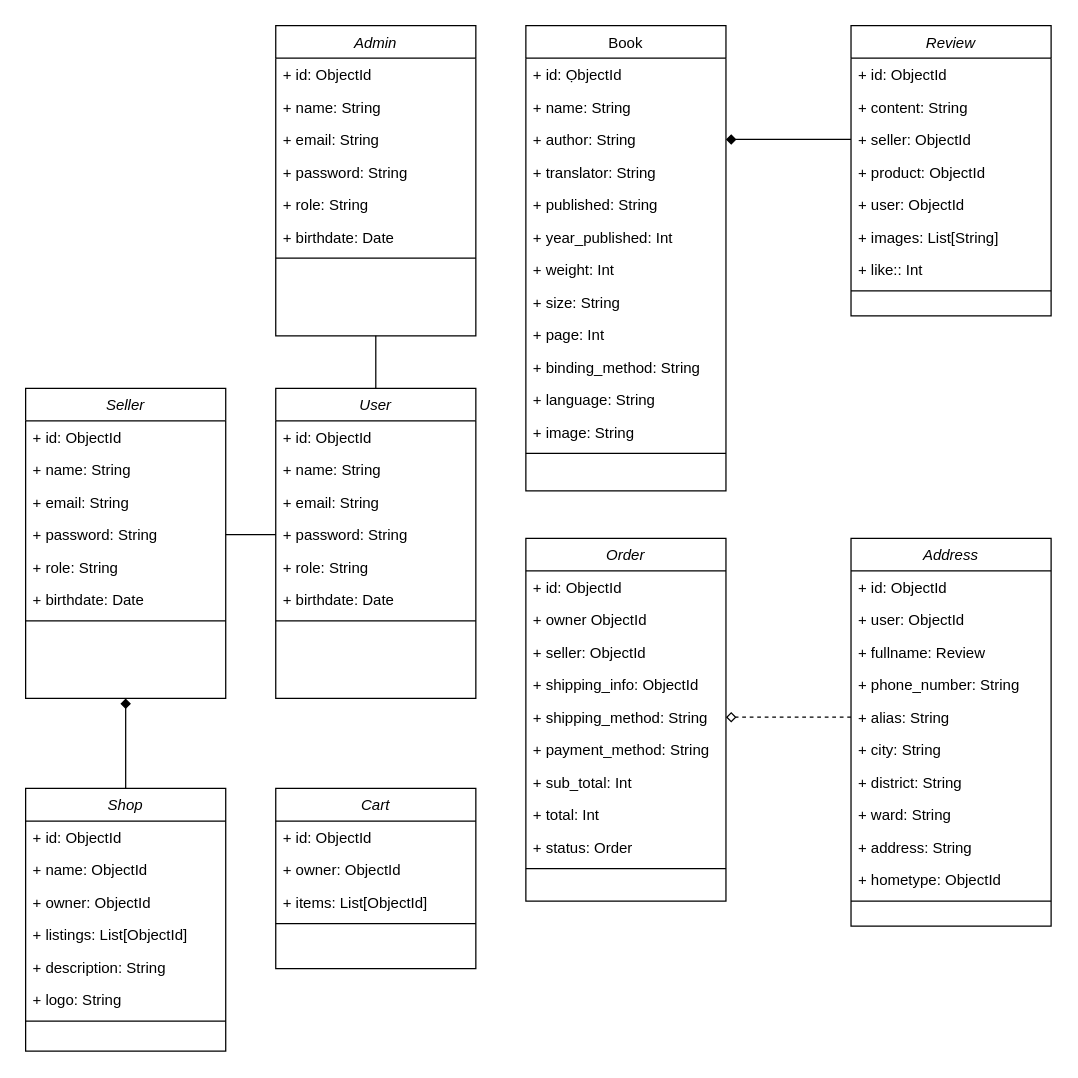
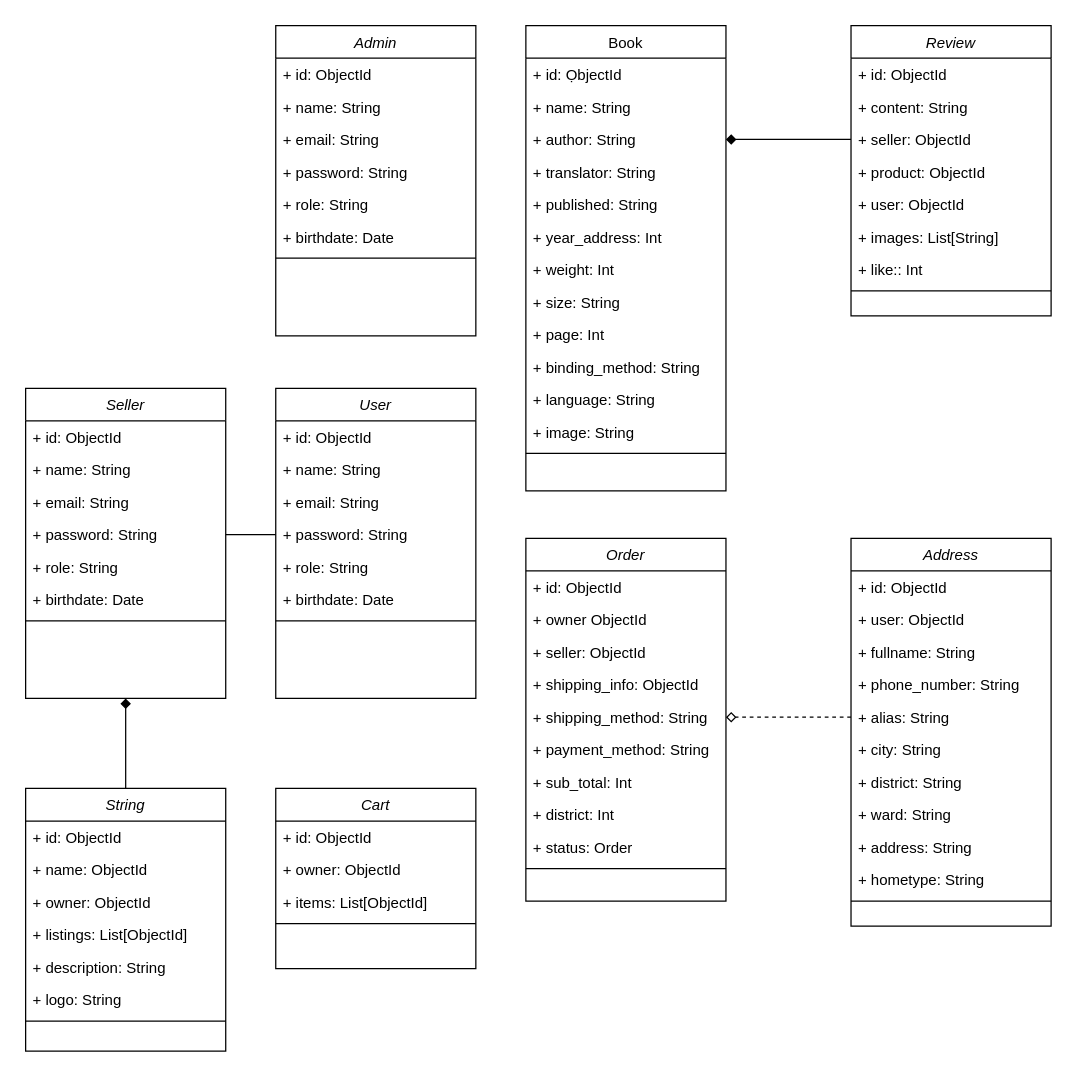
(611, 238) -> (606, 238)
(376, 363) -> none
(921, 653) -> (921, 653)
(125, 805) -> (125, 805)
(575, 815) -> (586, 815)
(936, 880) -> (925, 880)
